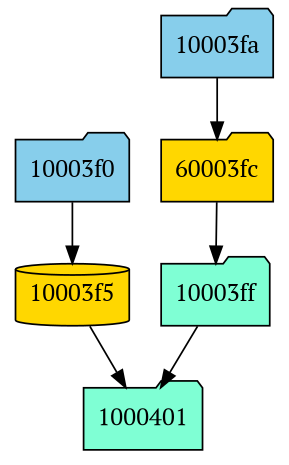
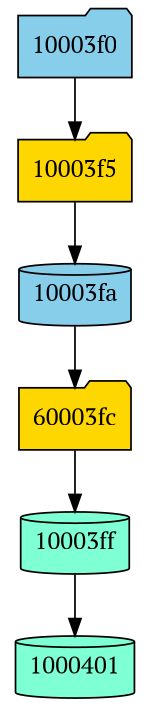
(217, 47) -> (75, 295)
(72, 295) -> (75, 171)
(215, 295) -> (75, 543)
(103, 349) -> (75, 224)
(143, 419) -> (75, 667)
